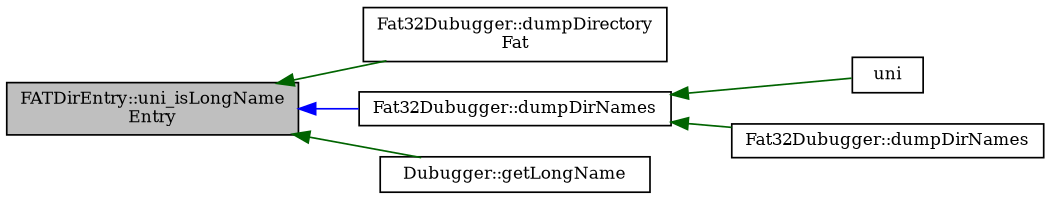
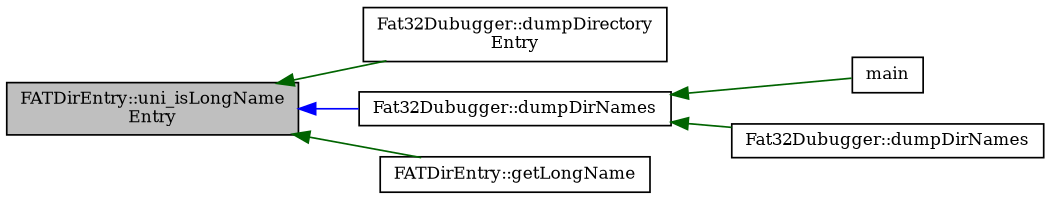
(515, 35) -> (515, 35)
(888, 75) -> (888, 75)
(515, 175) -> (515, 175)
